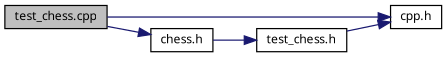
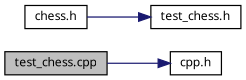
(363, 28) -> none
(123, 29) -> none
